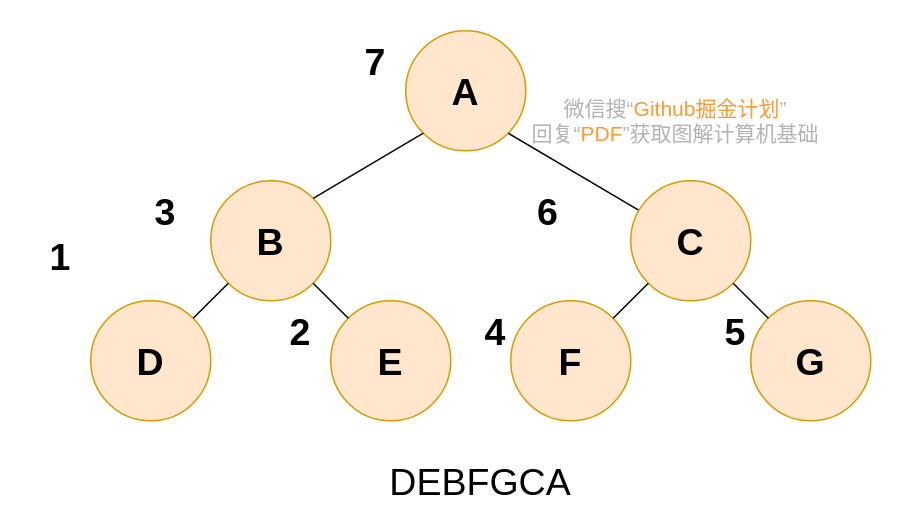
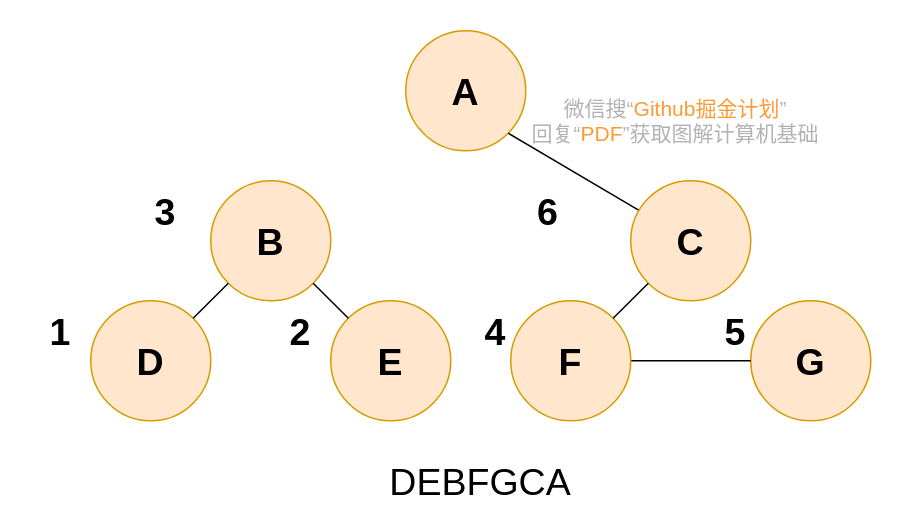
(376, 61) -> none
(368, 166) -> none
(61, 256) -> (61, 331)
(751, 301) -> (691, 361)
